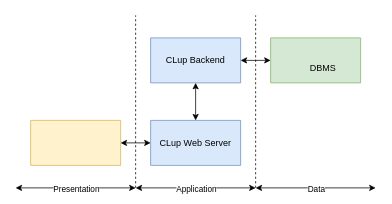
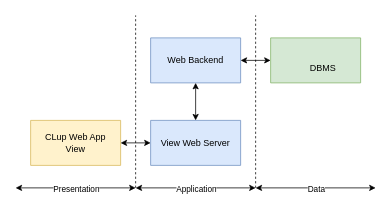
(195, 60) -> (195, 60)
none -> (75, 143)
(195, 143) -> (195, 143)
